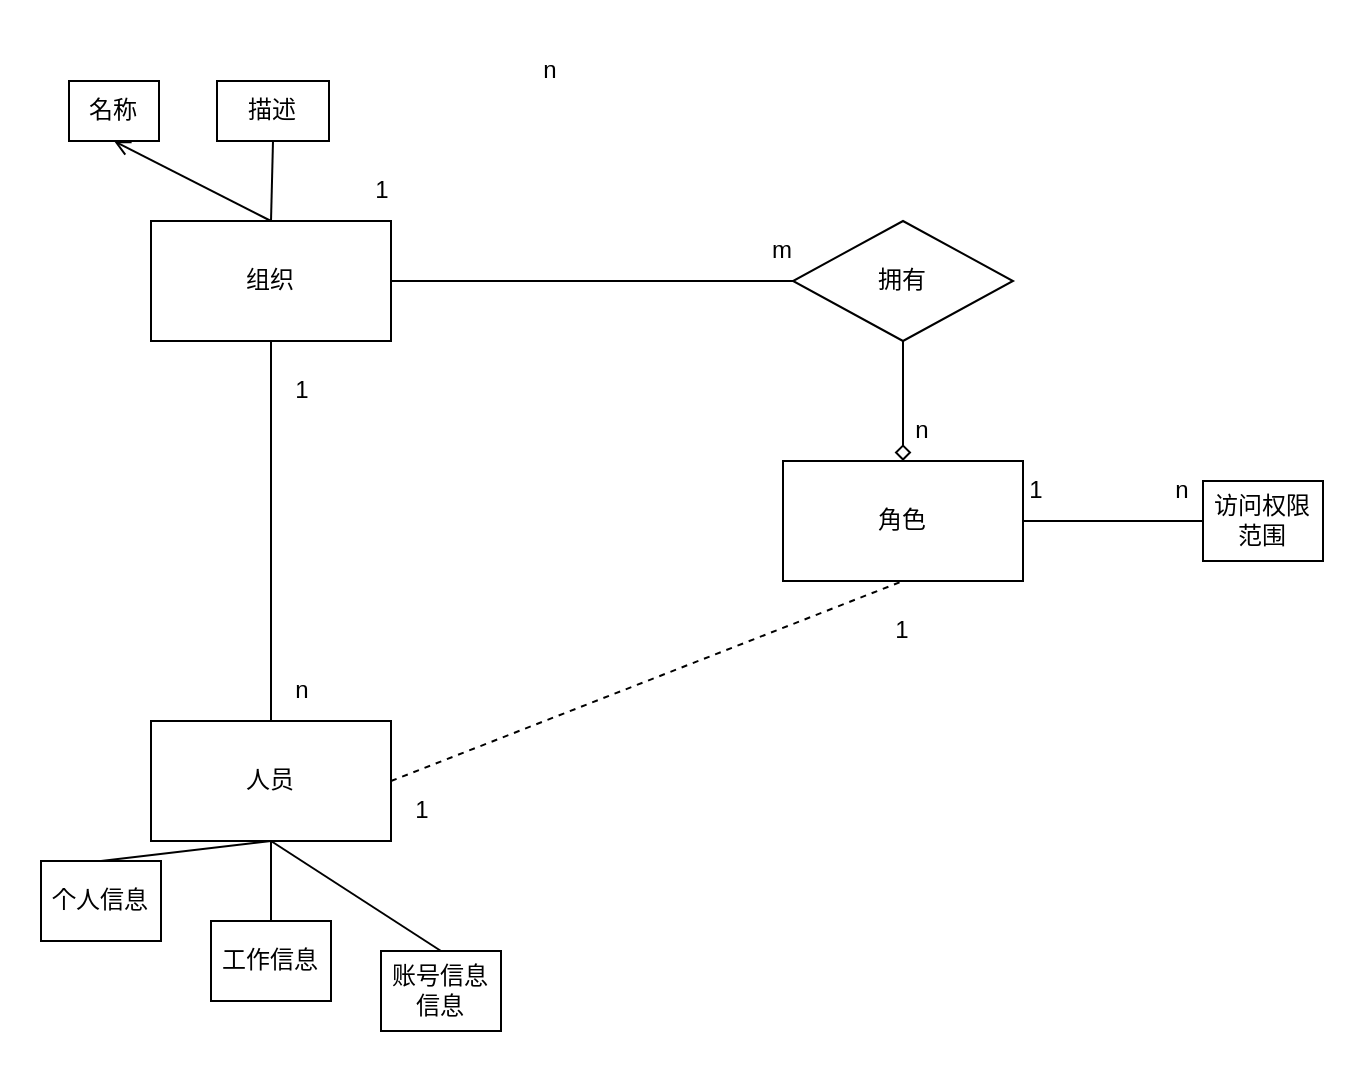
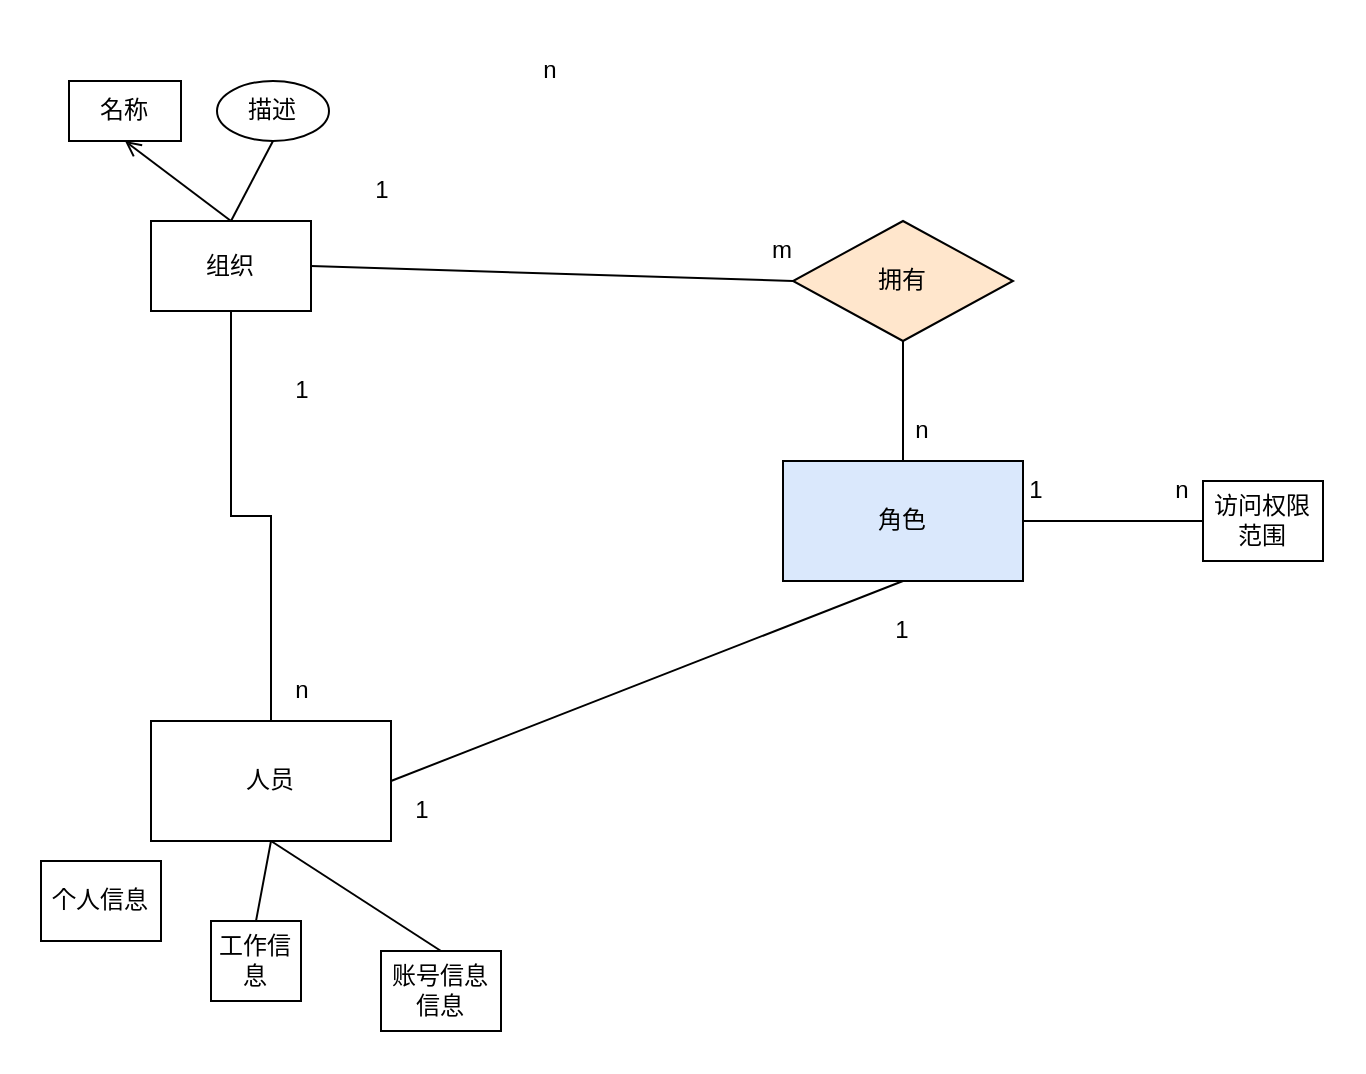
(114, 111) -> (125, 111)
(273, 111) -> (273, 111)
(271, 281) -> (231, 266)
(903, 281) -> (903, 281)
(903, 445) -> (903, 452)
(903, 521) -> (903, 521)
(648, 680) -> (648, 680)
(186, 851) -> none
(271, 961) -> (256, 961)
